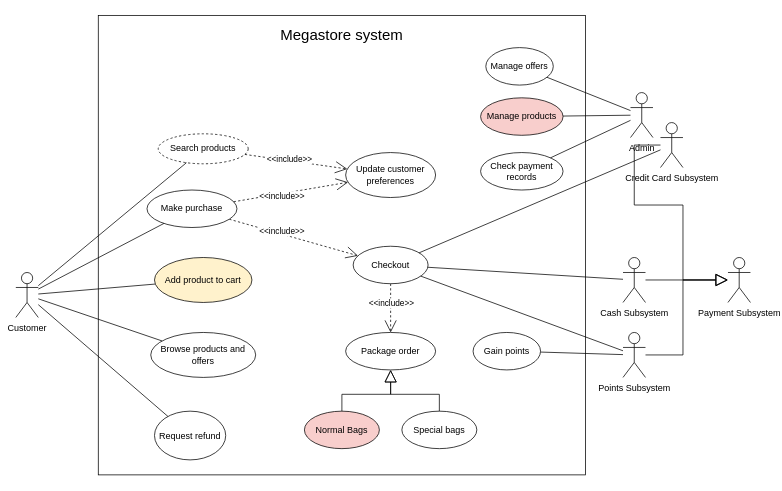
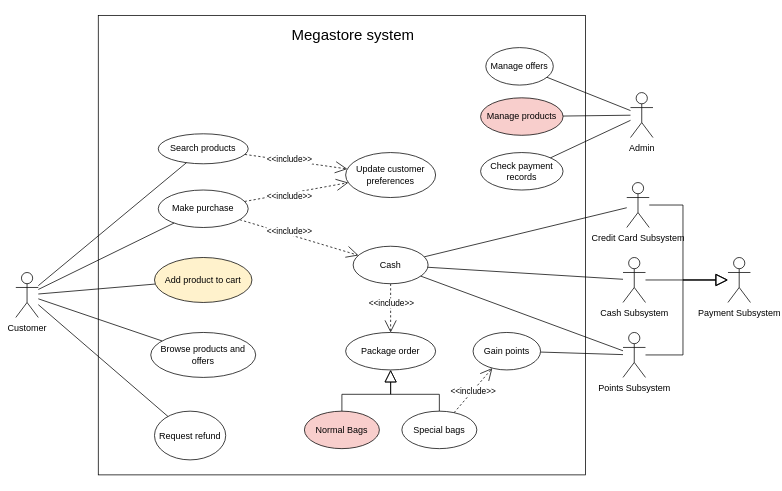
(342, 34) -> (353, 34)
(672, 145) -> (638, 205)
(203, 149) -> (203, 149)
(192, 209) -> (203, 209)
(390, 265) -> (390, 265)
none -> (472, 392)
